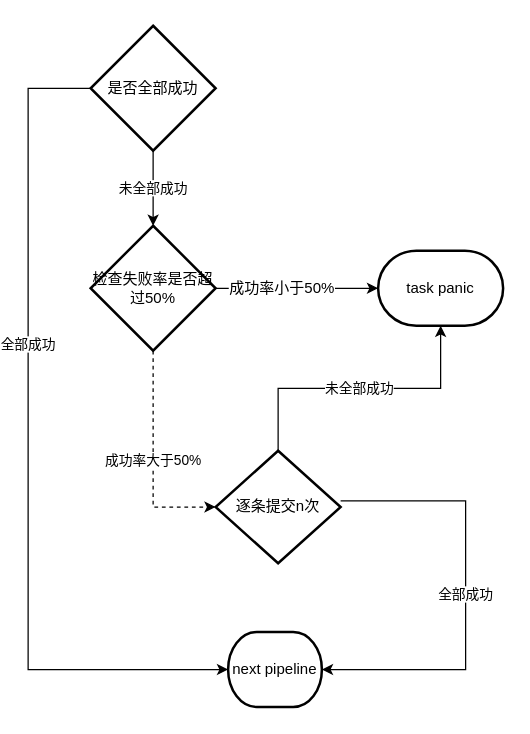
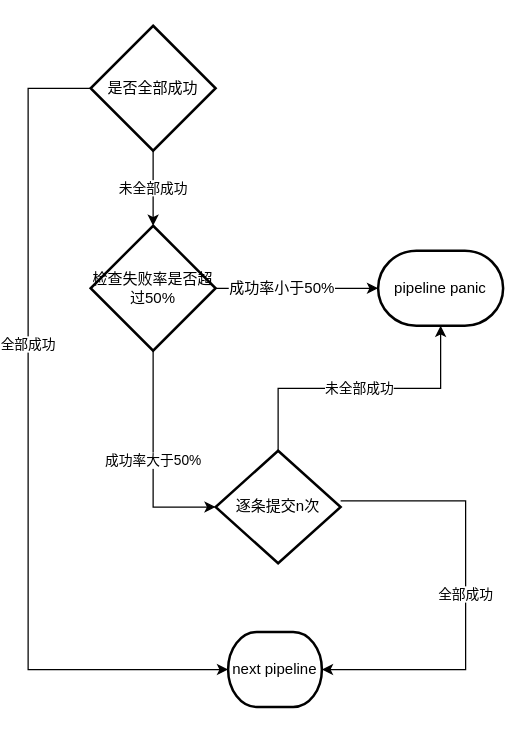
(441, 288) -> (441, 288)
(153, 403) -> (153, 403)
